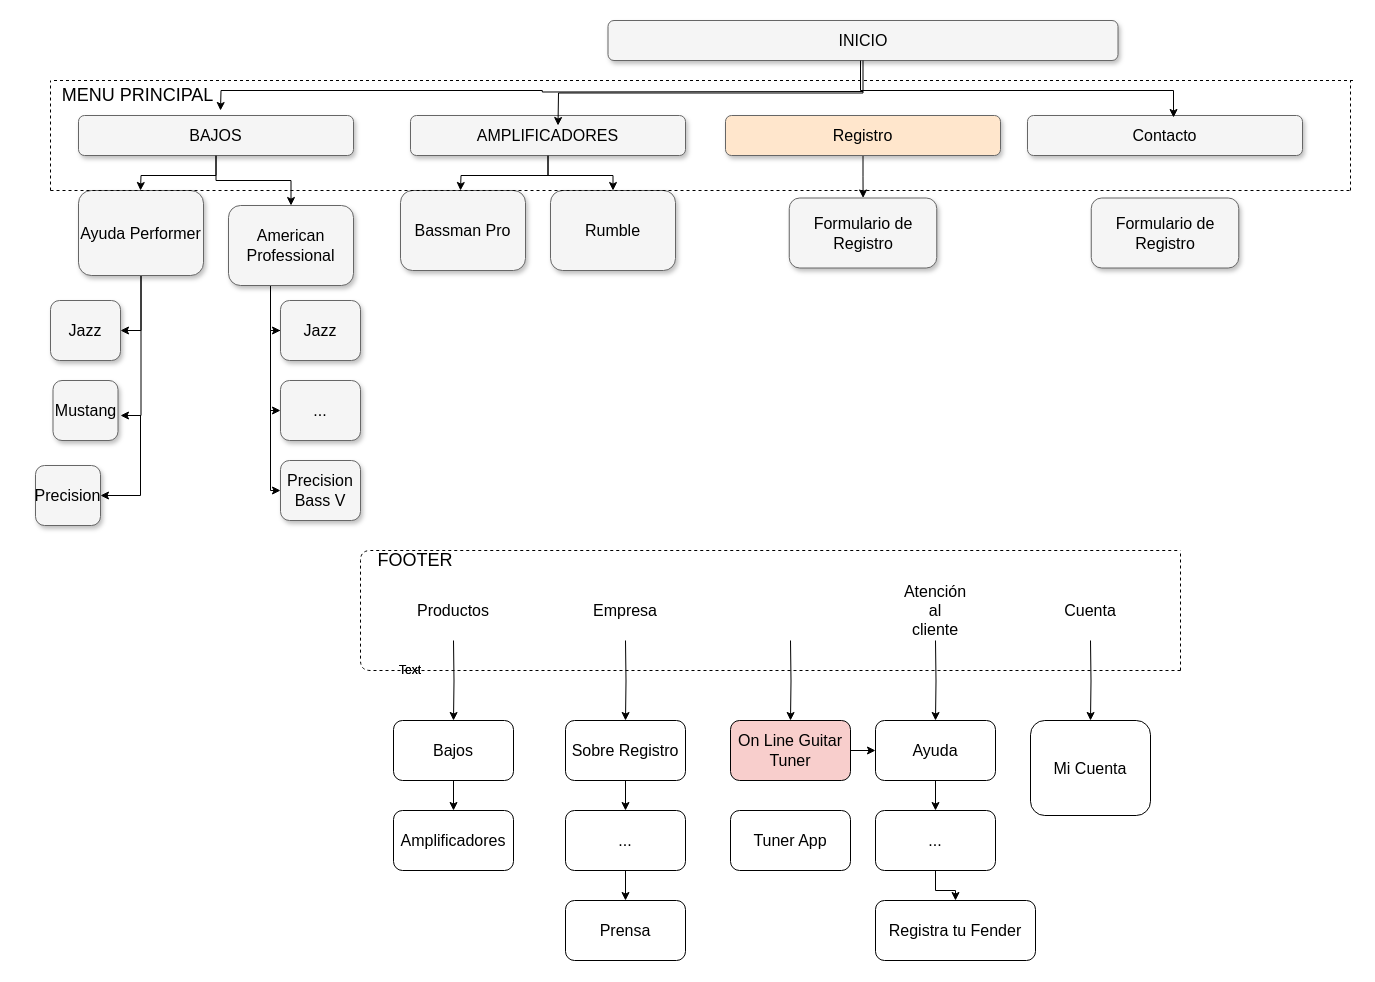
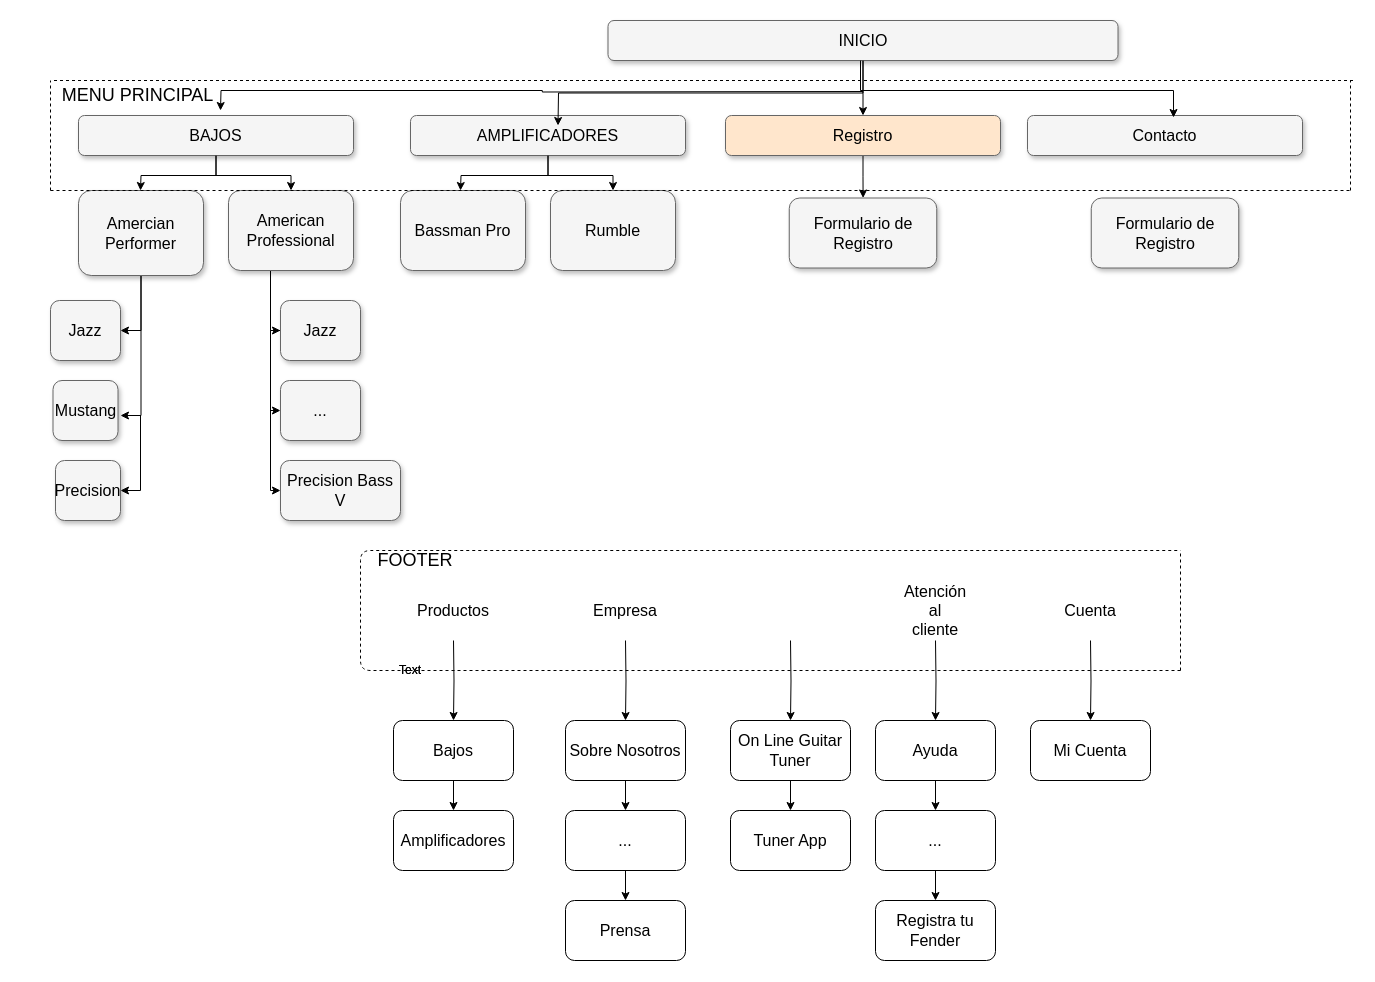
none -> (863, 102)
(141, 234) -> (141, 234)
(291, 246) -> (291, 231)
(321, 491) -> (341, 491)
(68, 496) -> (88, 491)
(626, 751) -> (626, 751)
(791, 751) -> (791, 751)
(867, 751) -> (791, 800)
(1091, 768) -> (1091, 751)
(956, 931) -> (936, 931)
